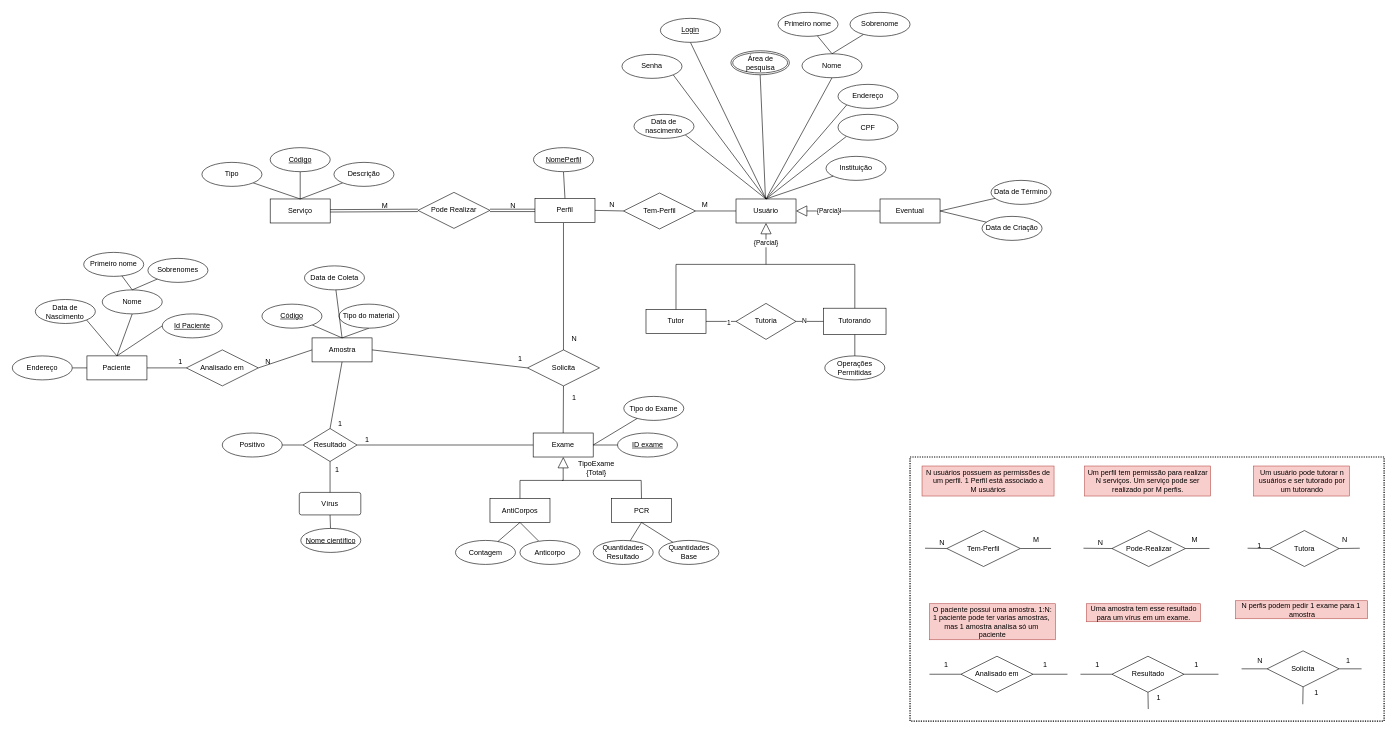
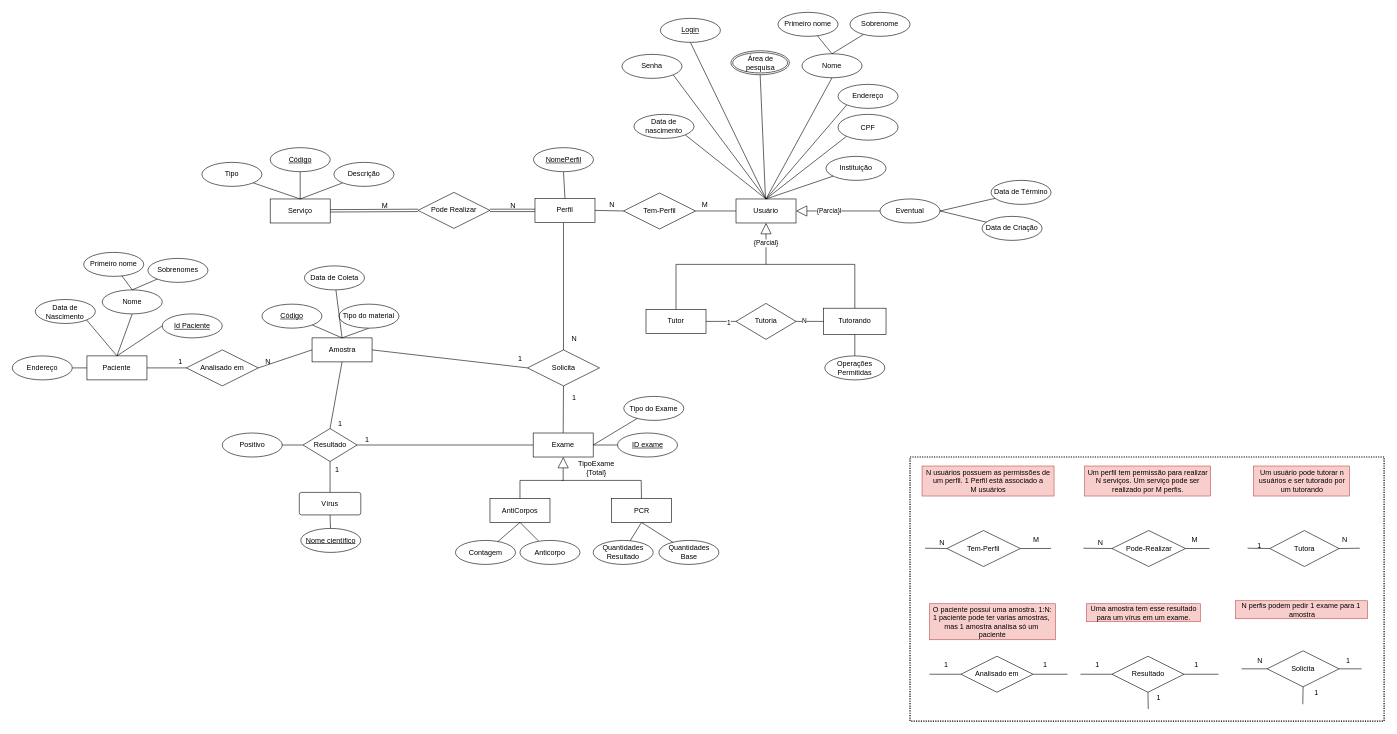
(910, 211) -> (910, 211)
